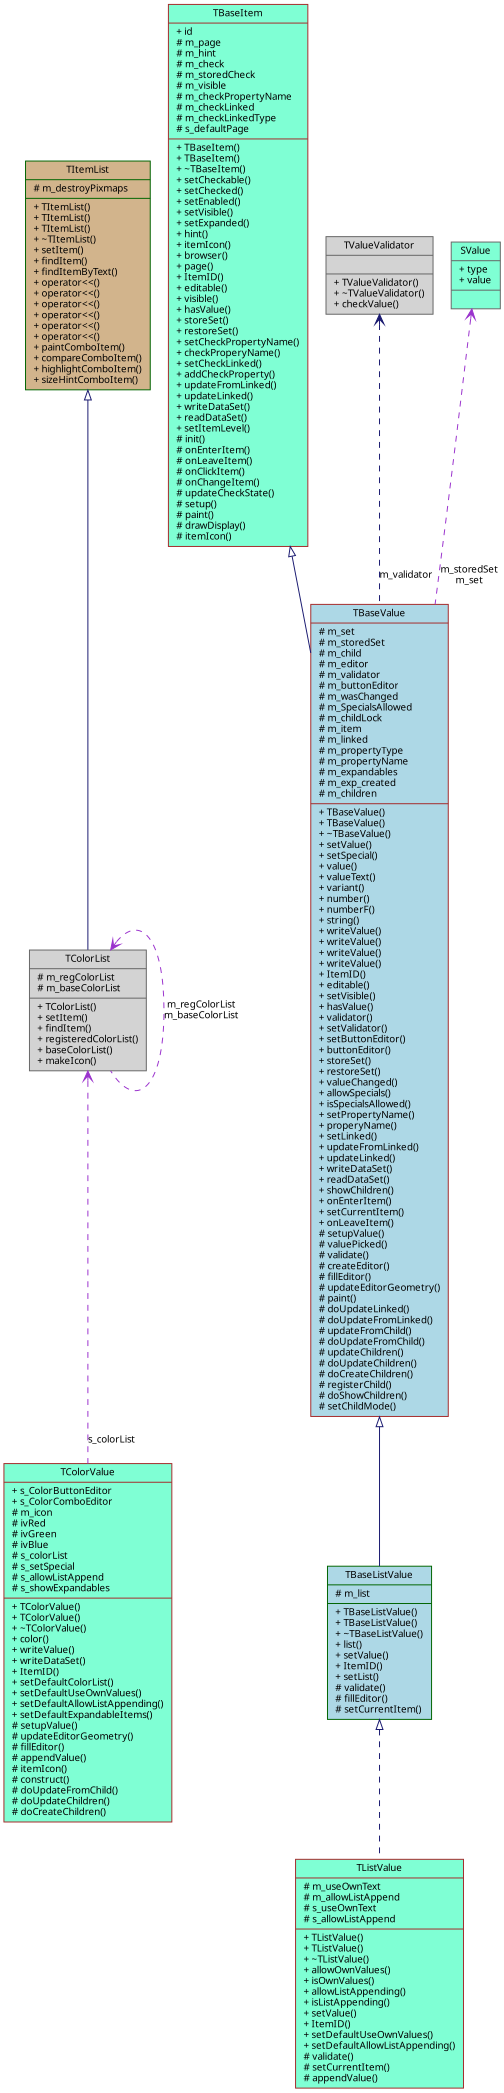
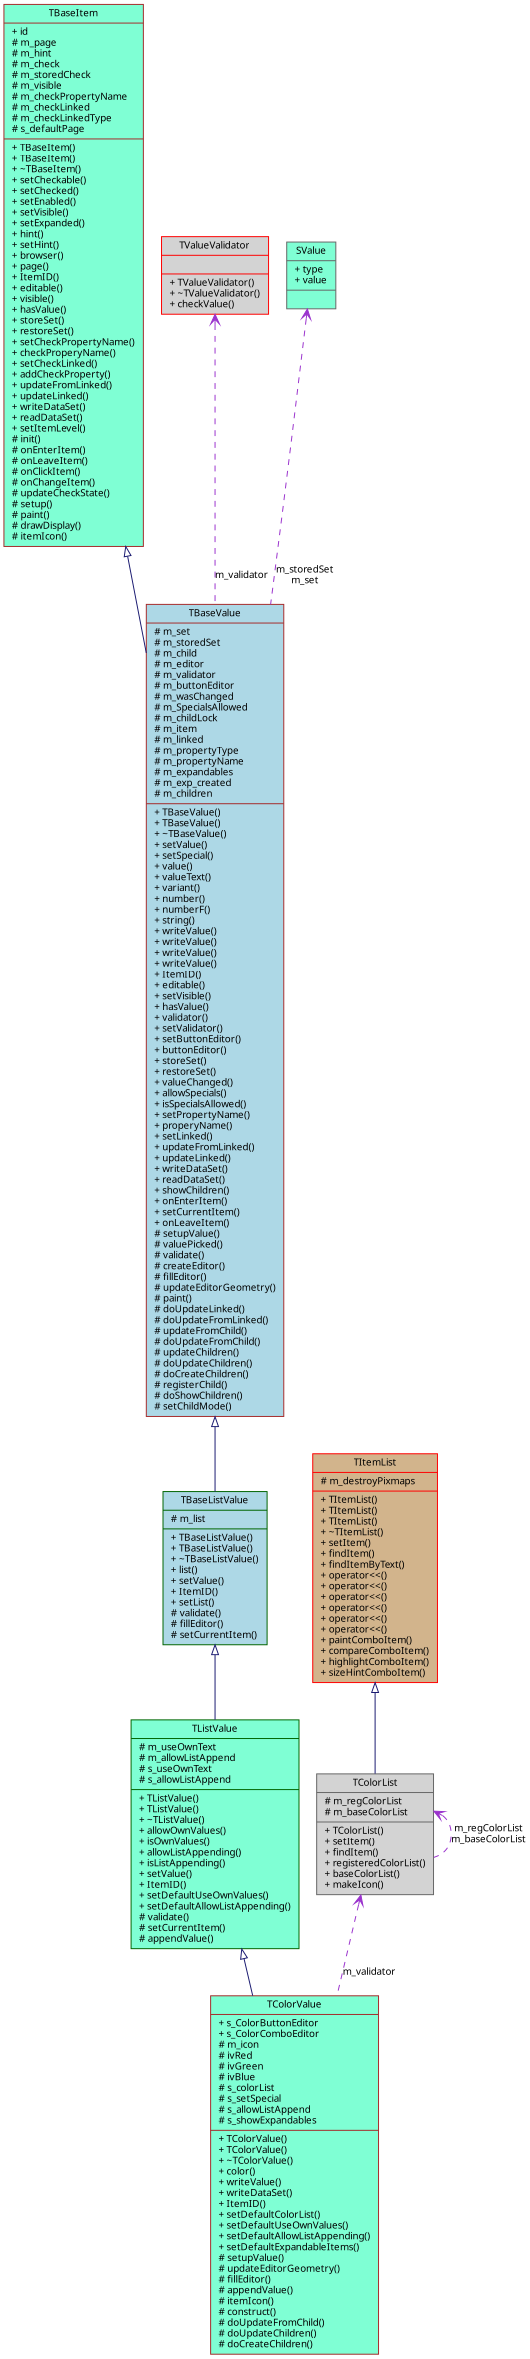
(204, 245) -> (36, 245)
(88, 275) -> (375, 1568)
(380, 275) -> (215, 275)
(380, 464) -> (215, 464)
(112, 1440) -> (370, 1972)
(380, 1794) -> (215, 1687)
(380, 1974) -> (215, 1834)
none -> (248, 1977)
